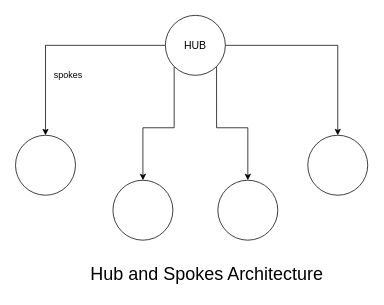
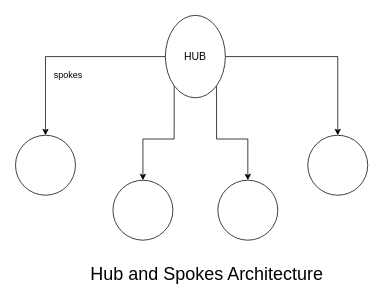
(195, 45) -> (195, 57)
